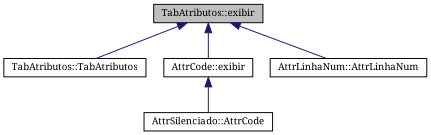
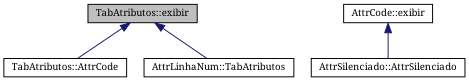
(208, 46) -> none
(75, 68) -> (65, 68)
(348, 68) -> (219, 68)
(208, 122) -> (388, 68)
